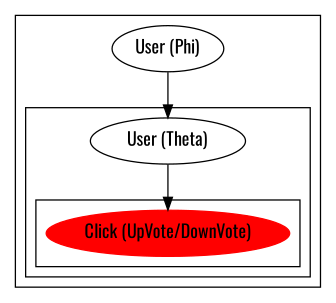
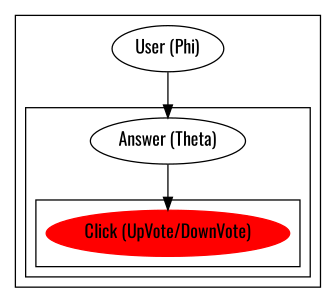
(168, 141) -> (168, 141)
